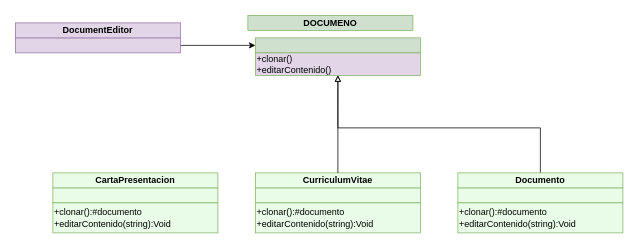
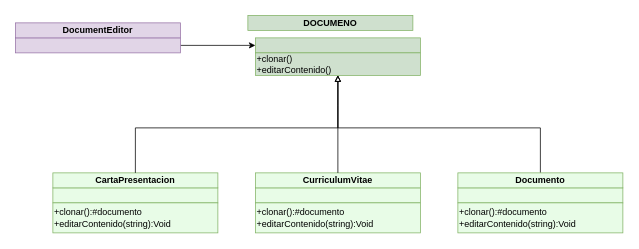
(338, 64) -> (338, 64)
none -> (213, 128)
